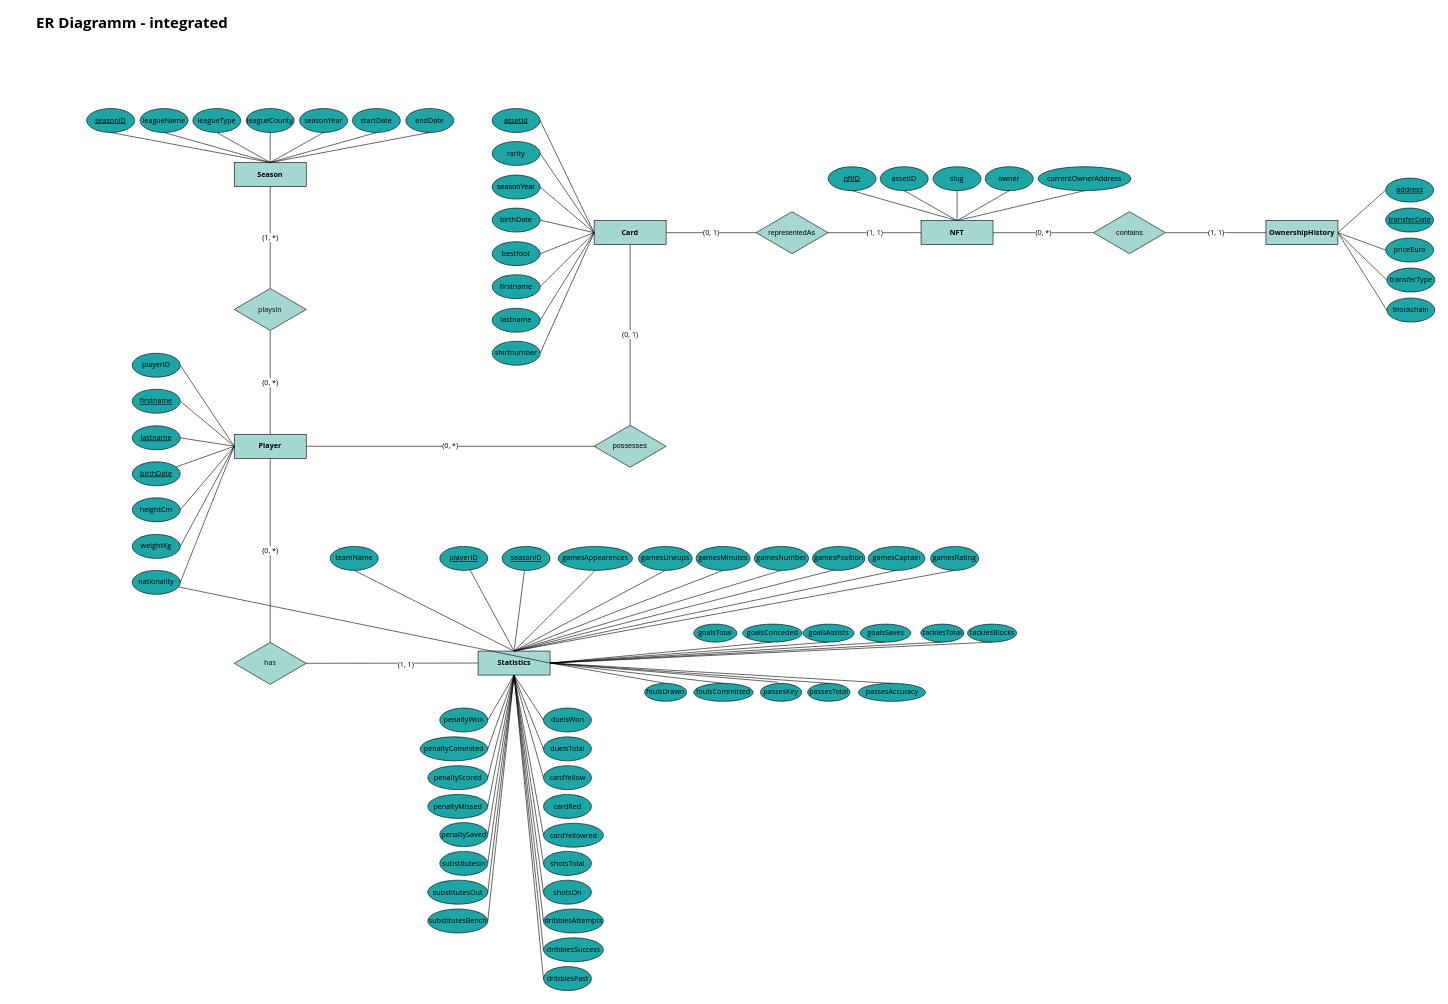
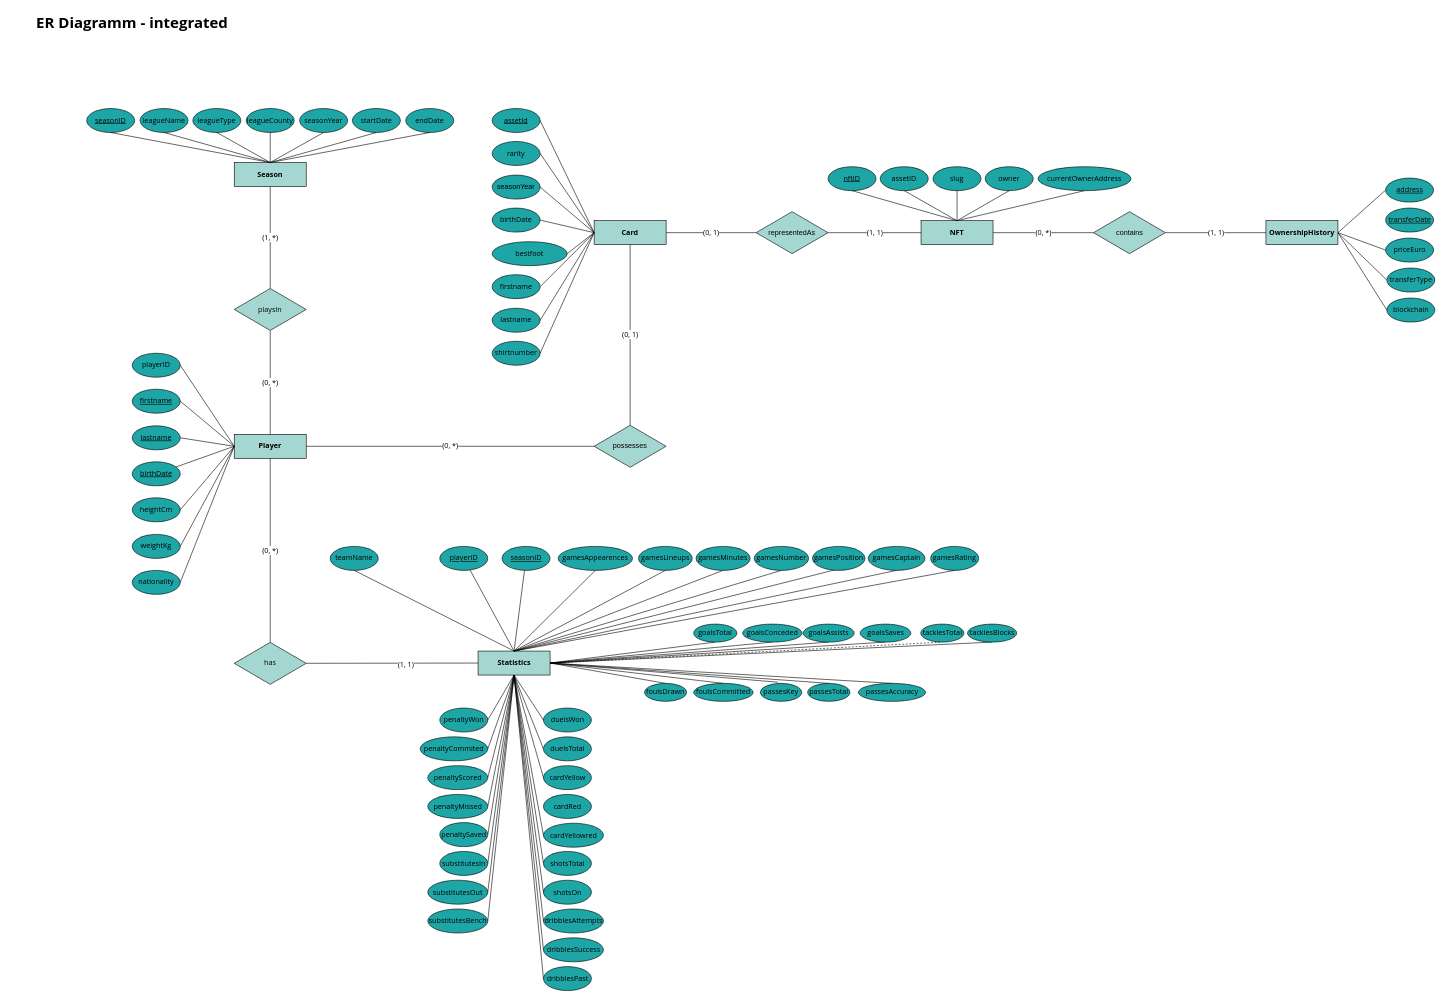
(516, 254) -> (530, 254)
(364, 625) -> (646, 651)
(842, 647) -> (842, 647)
